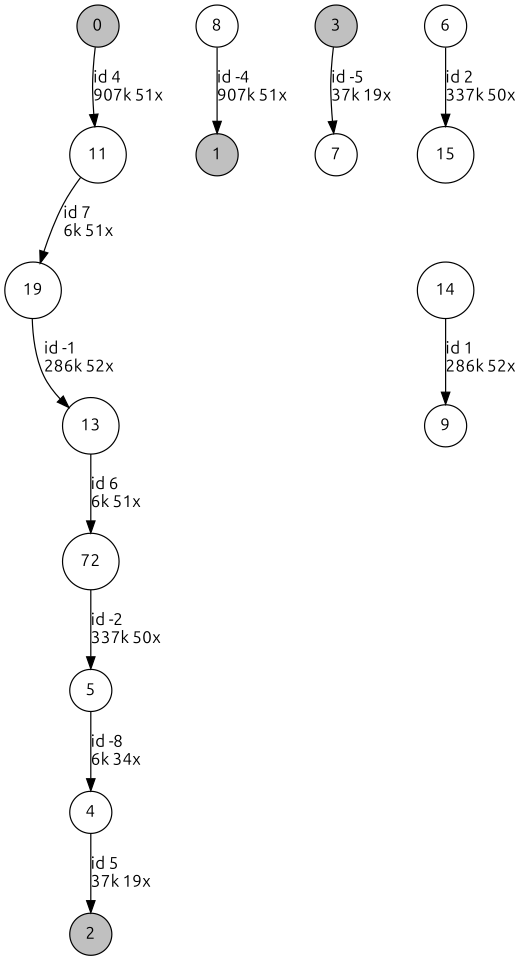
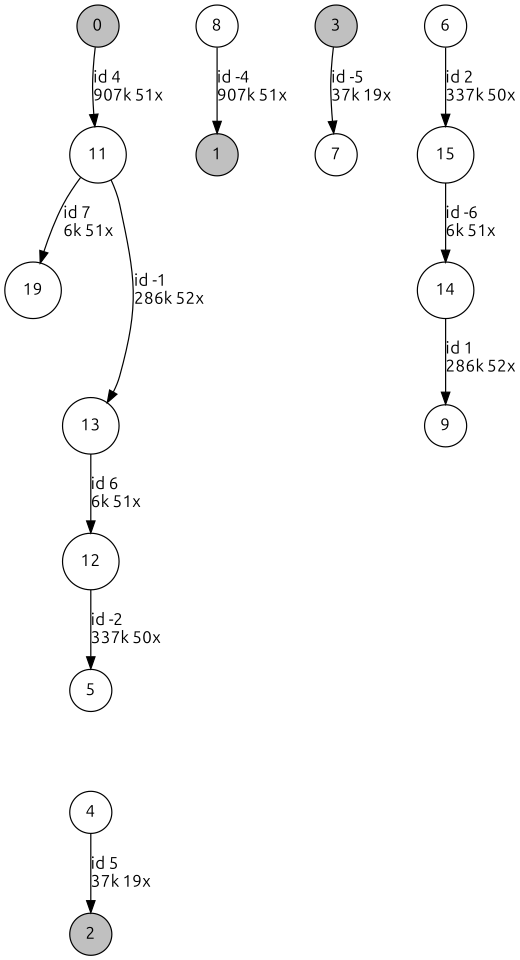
none -> (446, 217)
(38, 362) -> (133, 286)
(91, 562) -> (91, 562)
(91, 745) -> none
